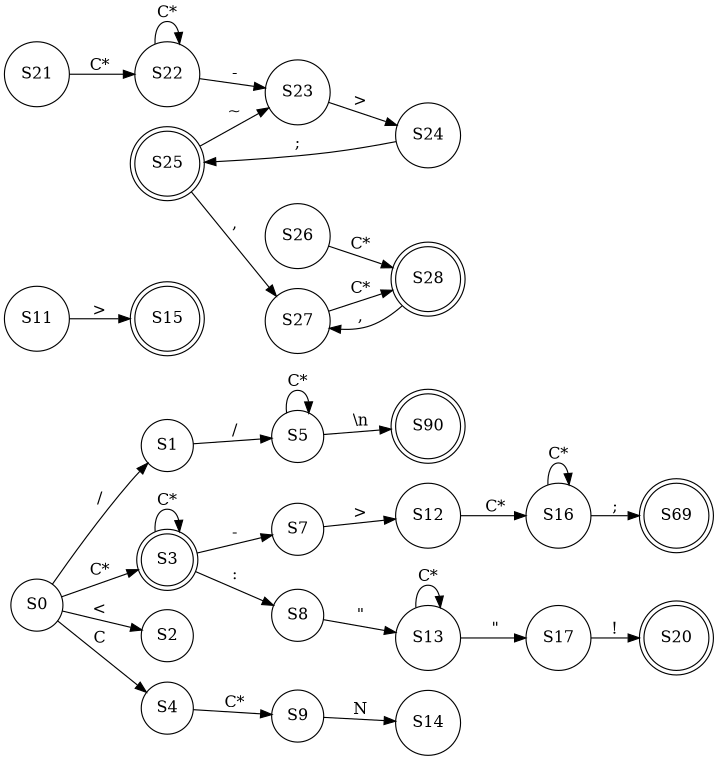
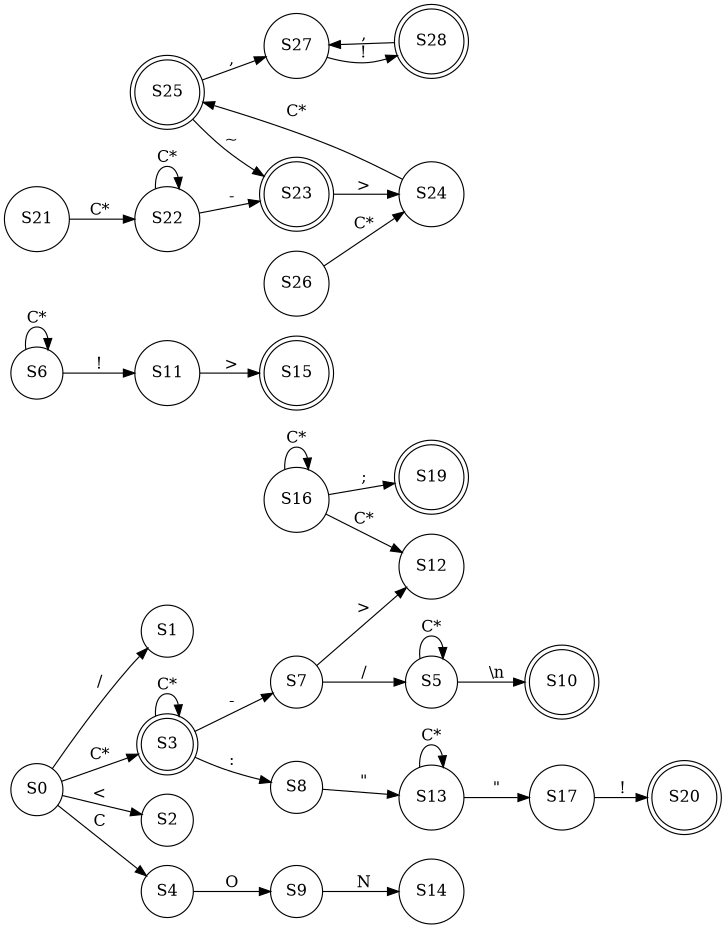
(298, 92) -> (297, 194)
(298, 144) -> (297, 112)
(355, 255) -> (359, 242)
(361, 289) -> (364, 53)
none -> (37, 373)
(428, 426) -> (562, 682)
(227, 441) -> (358, 682)
(487, 516) -> (359, 531)
(676, 516) -> (431, 477)
(235, 703) -> (232, 883)
